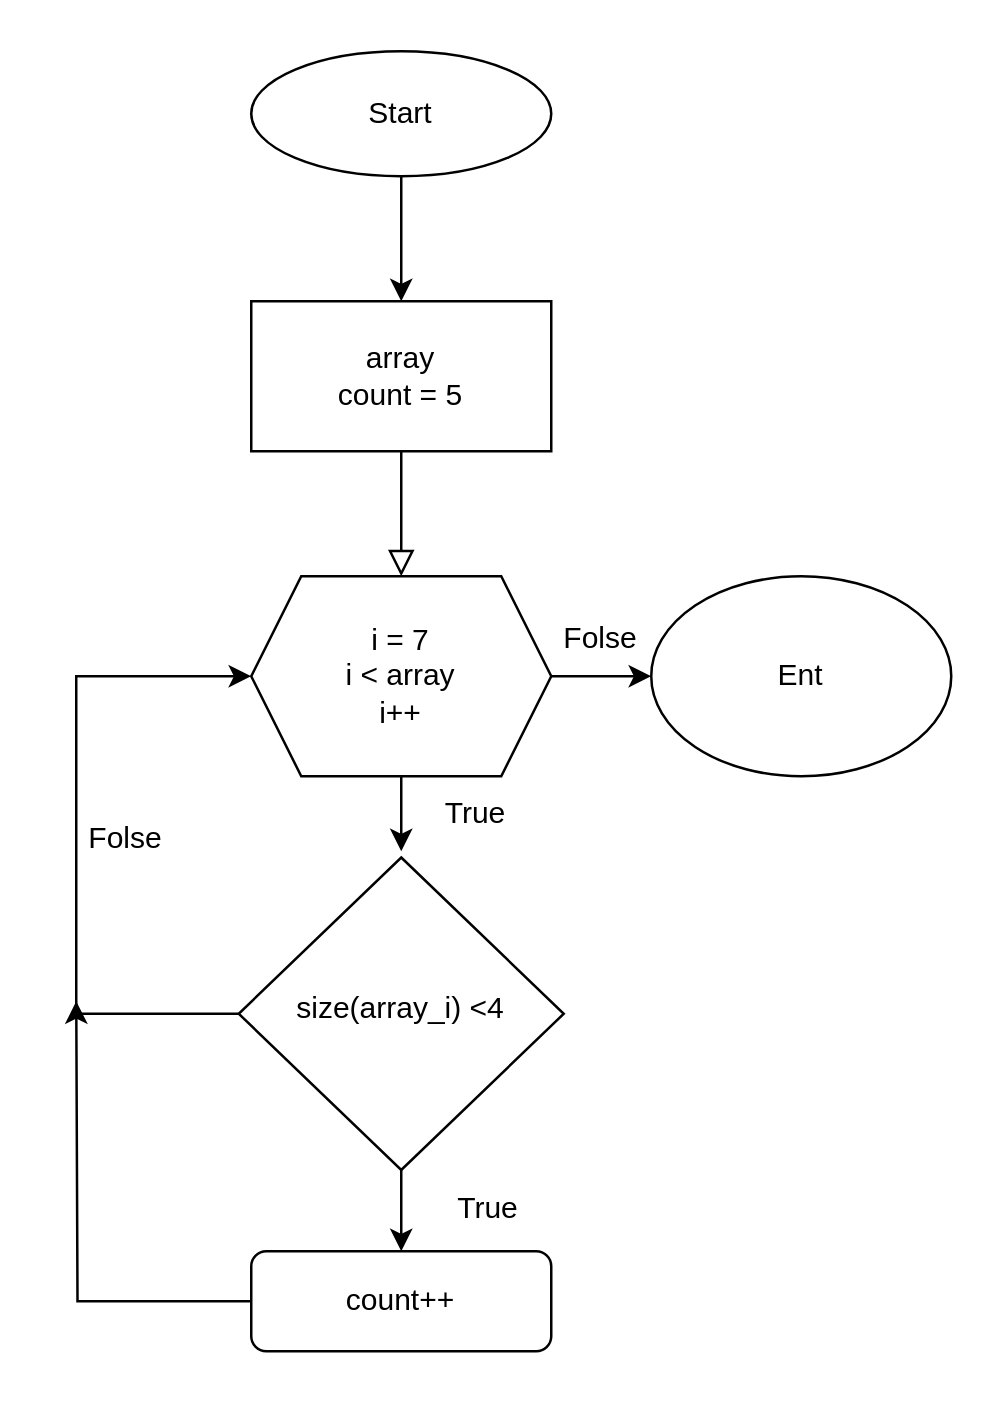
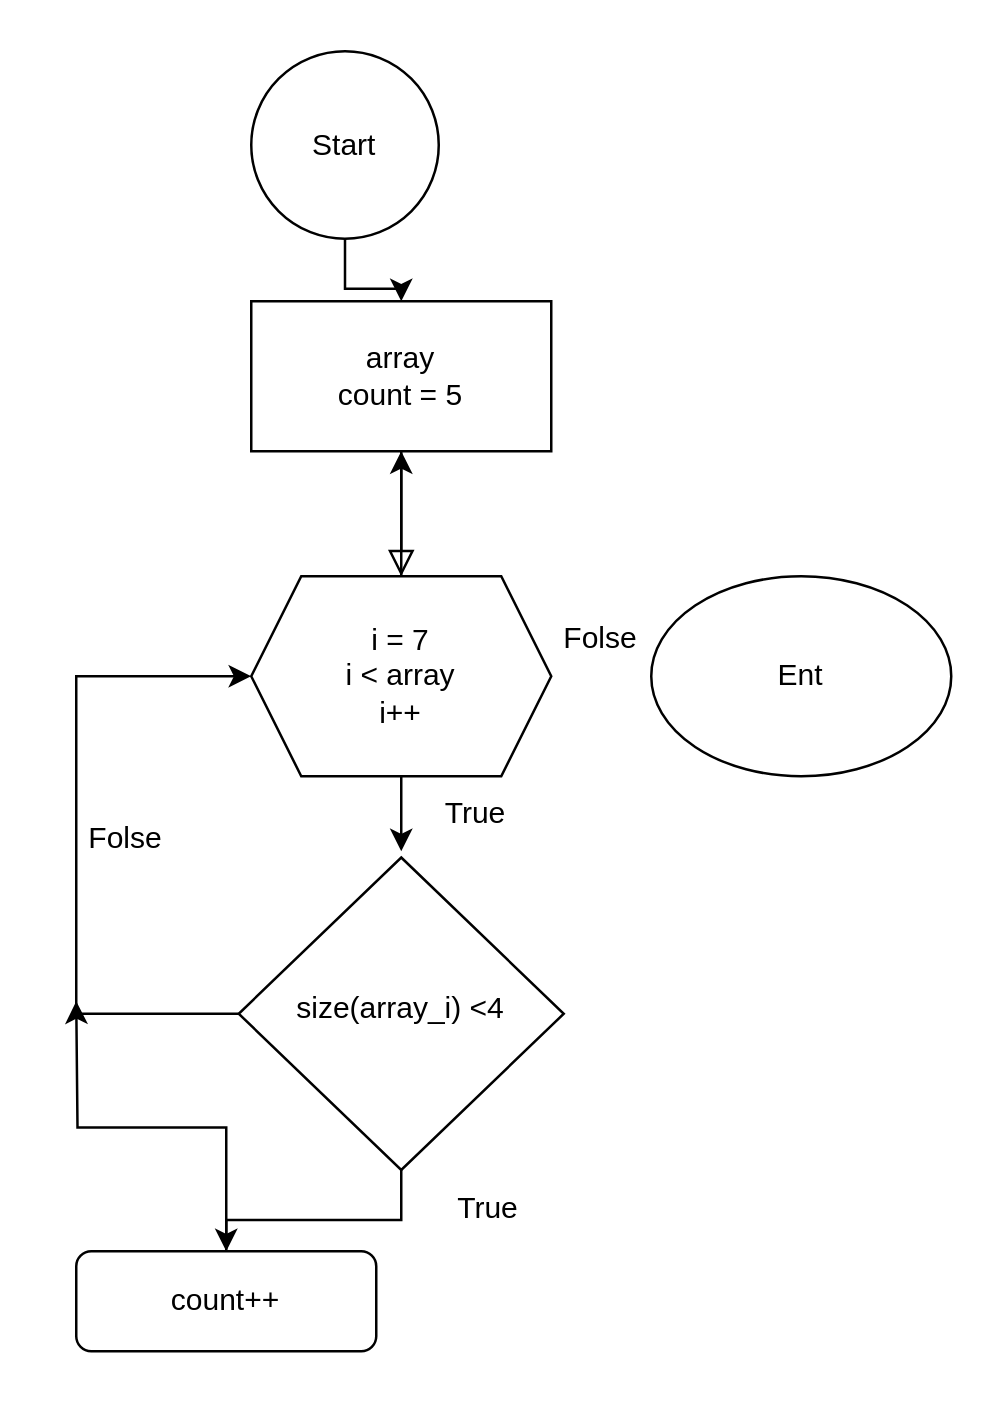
(401, 114) -> (345, 145)
(593, 676) -> (401, 561)
(401, 1301) -> (226, 1301)
